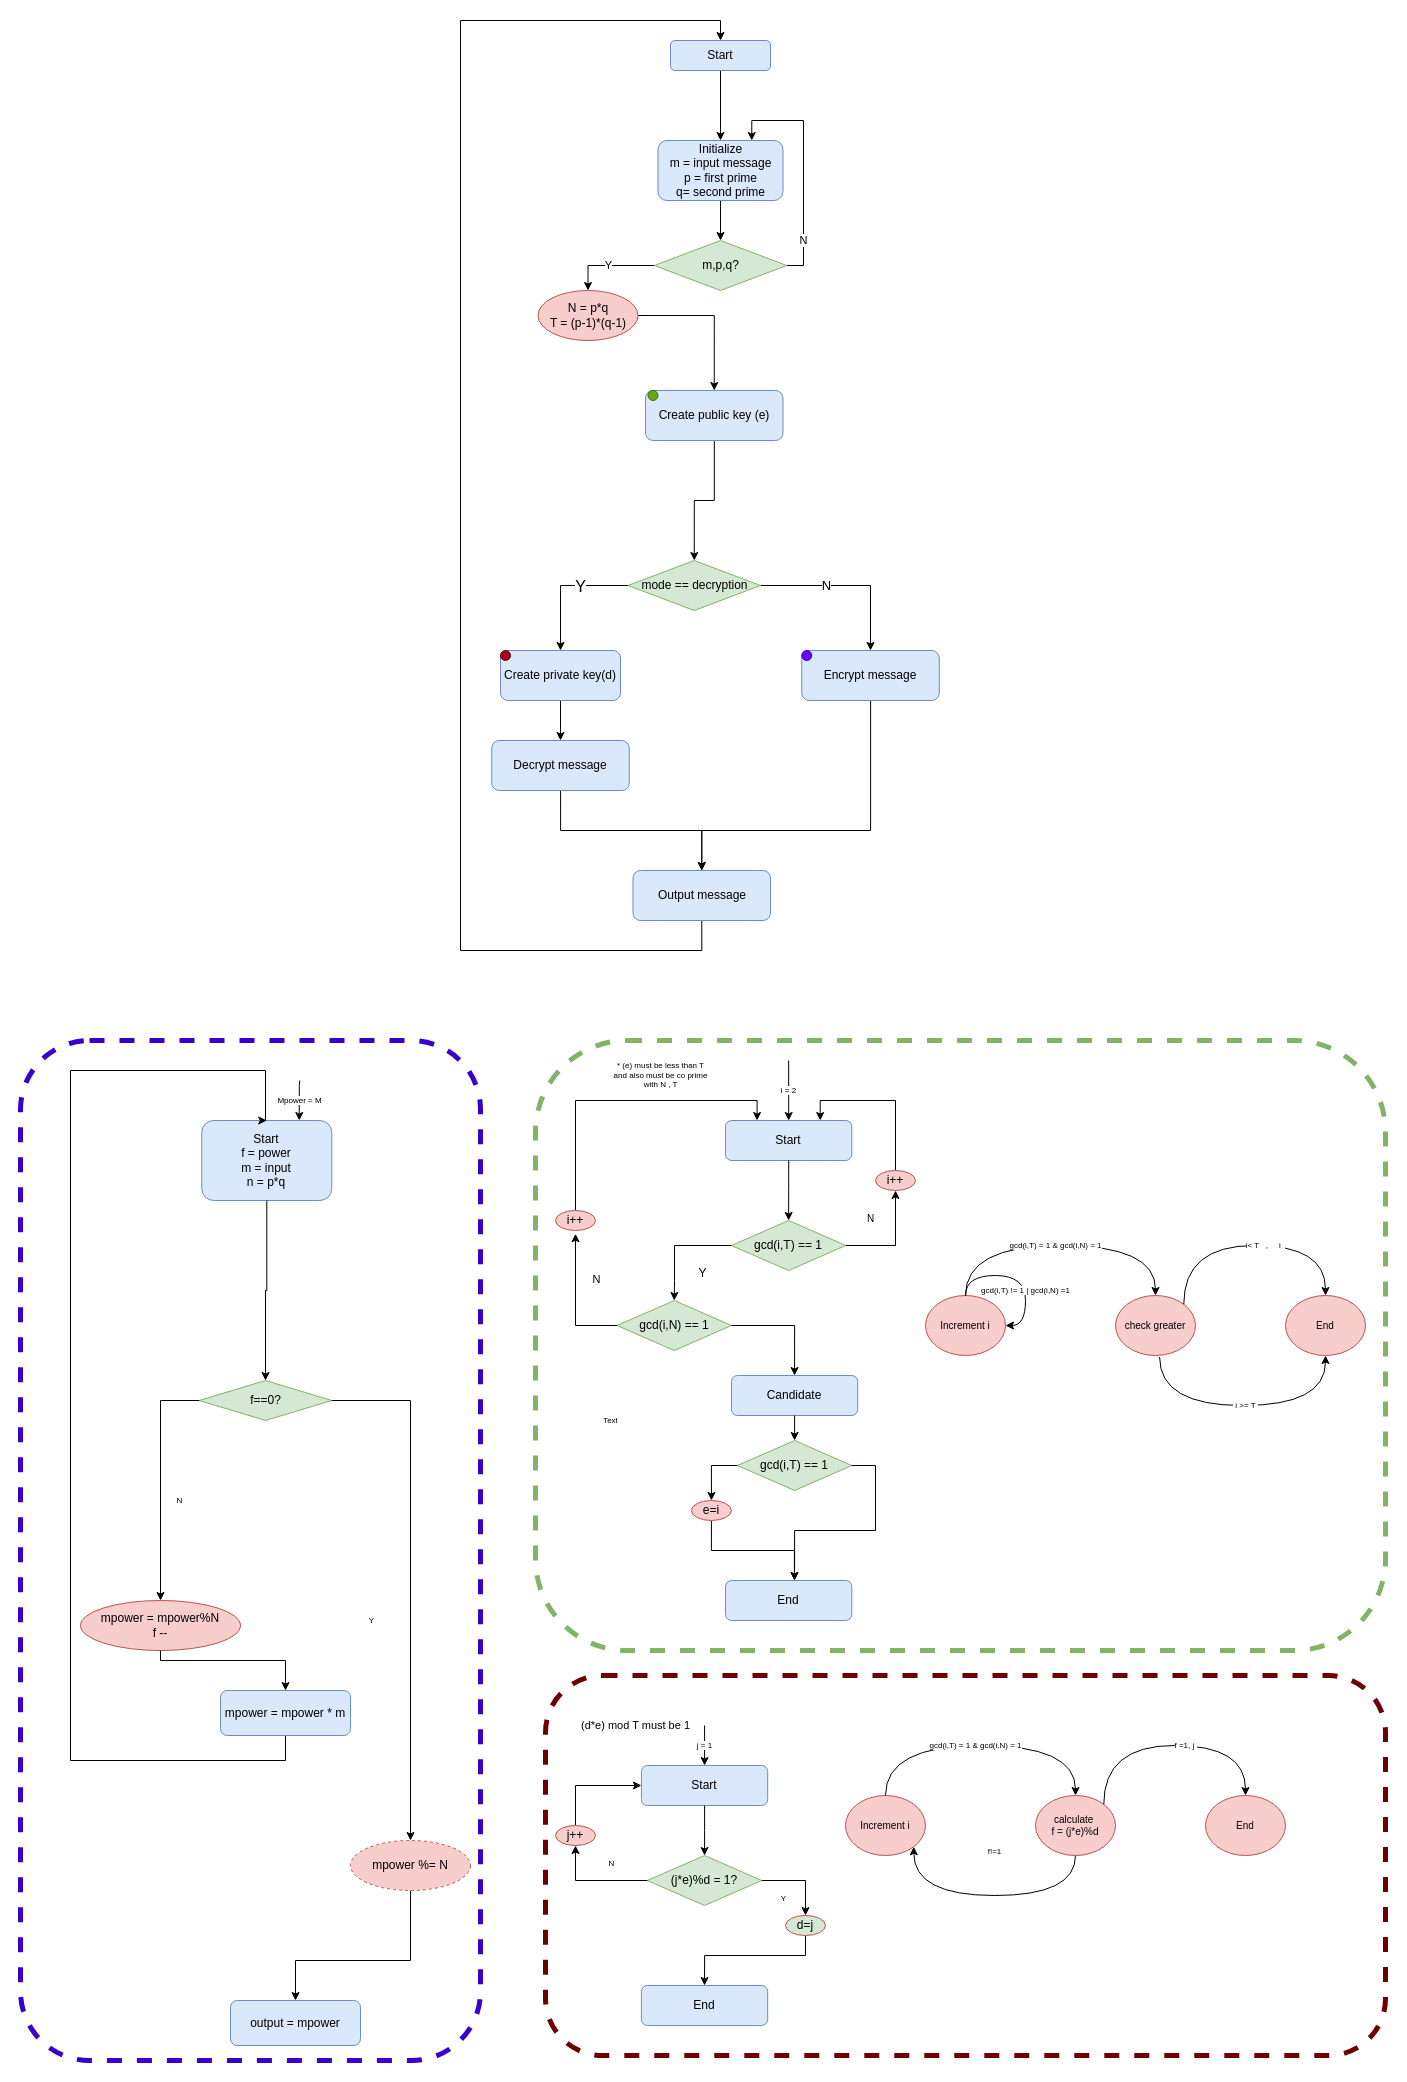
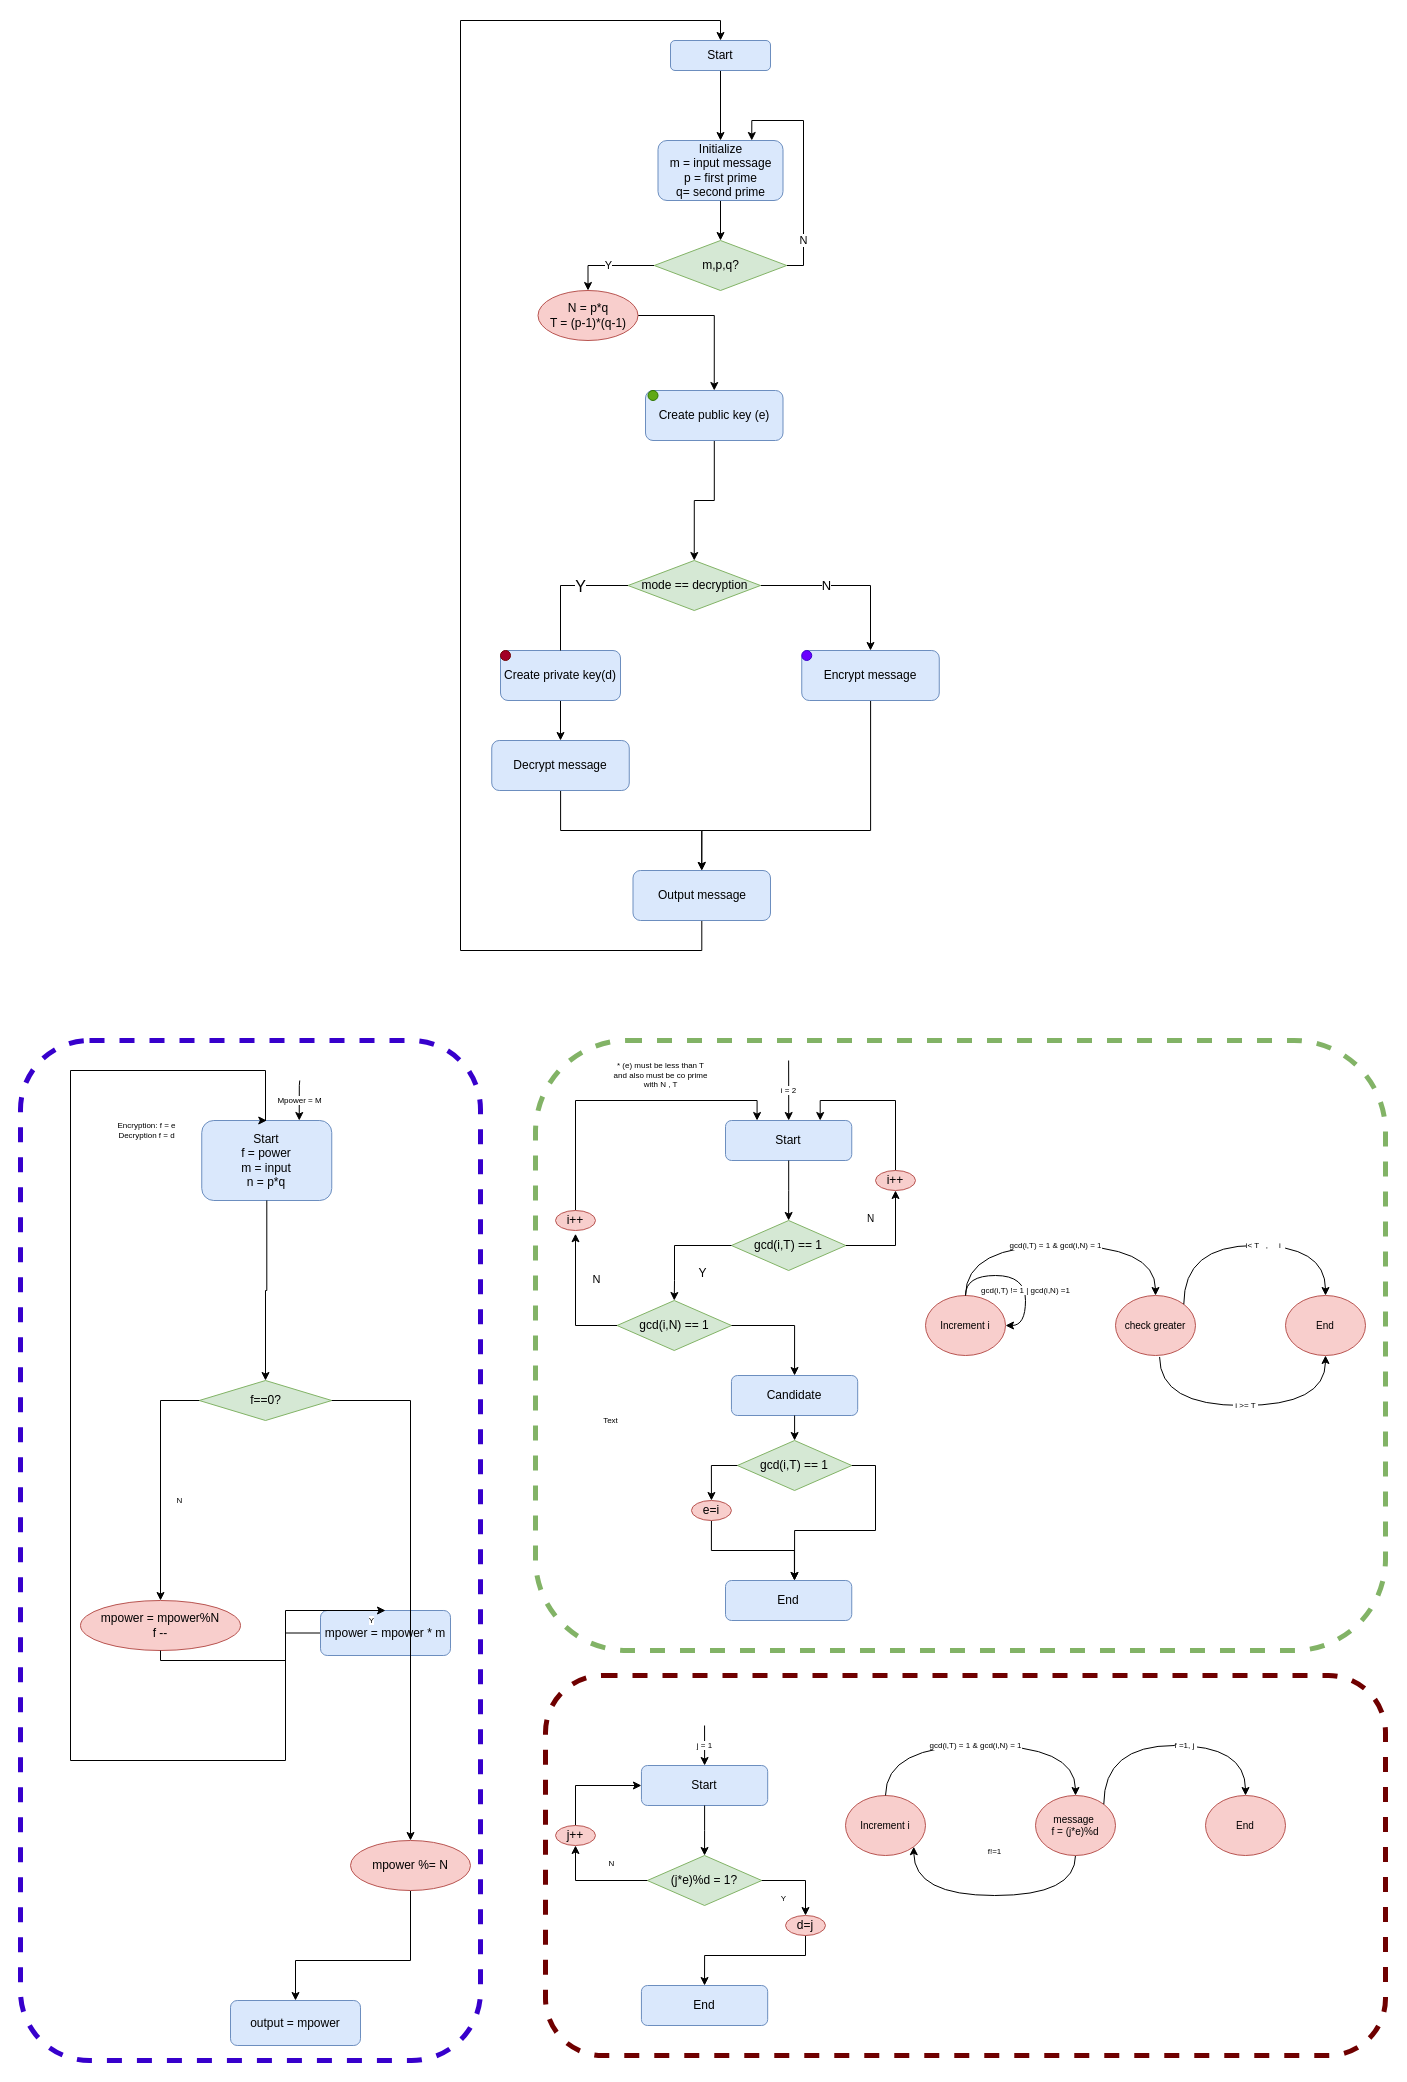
(561, 642) -> (561, 645)
none -> (147, 1131)
(286, 1713) -> (386, 1633)
(636, 1726) -> none
(1076, 1826) -> (1076, 1826)
(411, 1866) -> (411, 1866)
(806, 1926) -> (806, 1926)
